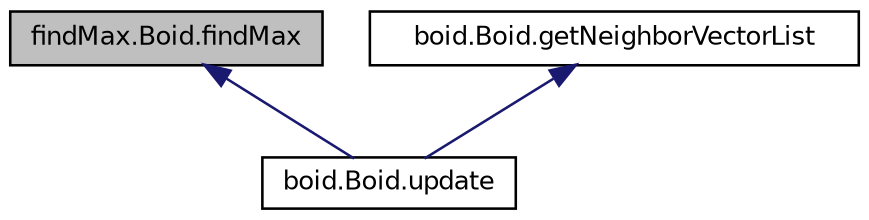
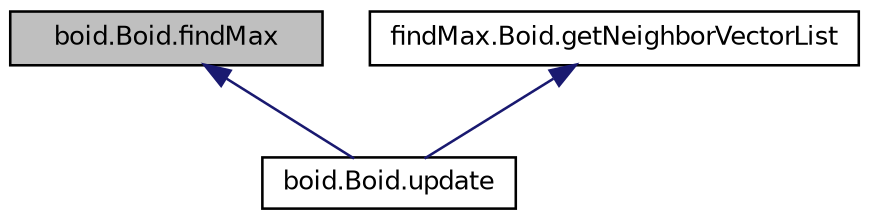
(166, 38) -> (166, 38)
(614, 38) -> (614, 38)
